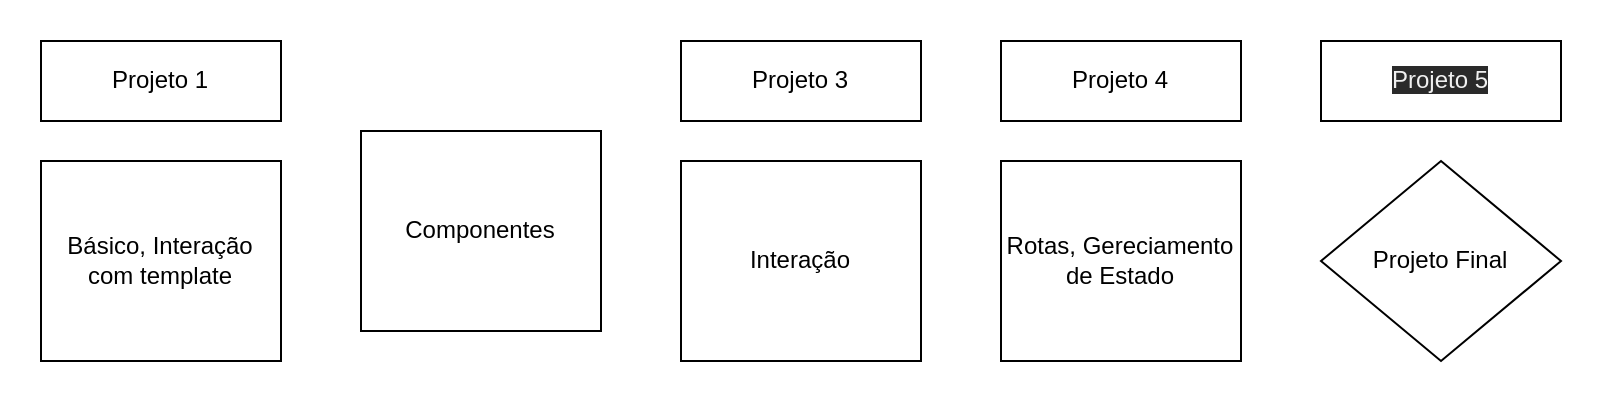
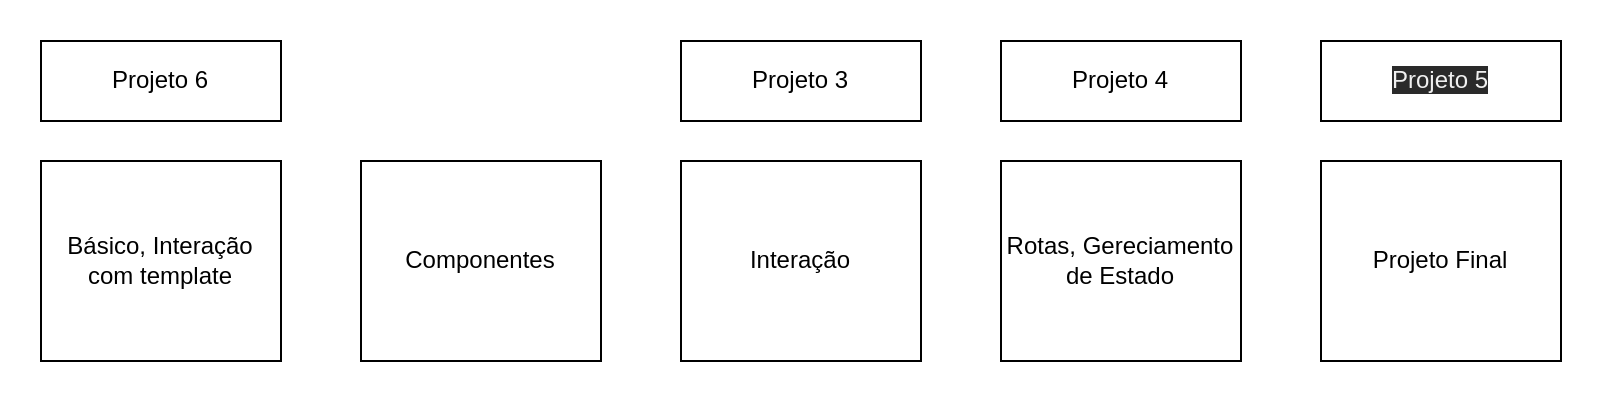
(161, 81) -> (161, 81)
(481, 231) -> (481, 261)
(1441, 261) -> (1441, 261)
